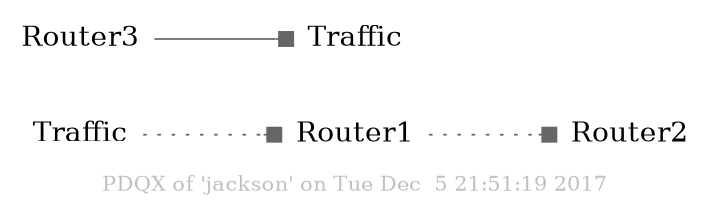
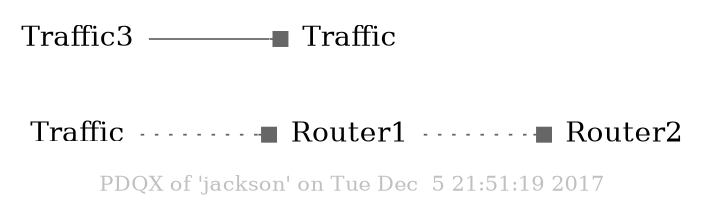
(81, 39) -> (78, 39)
